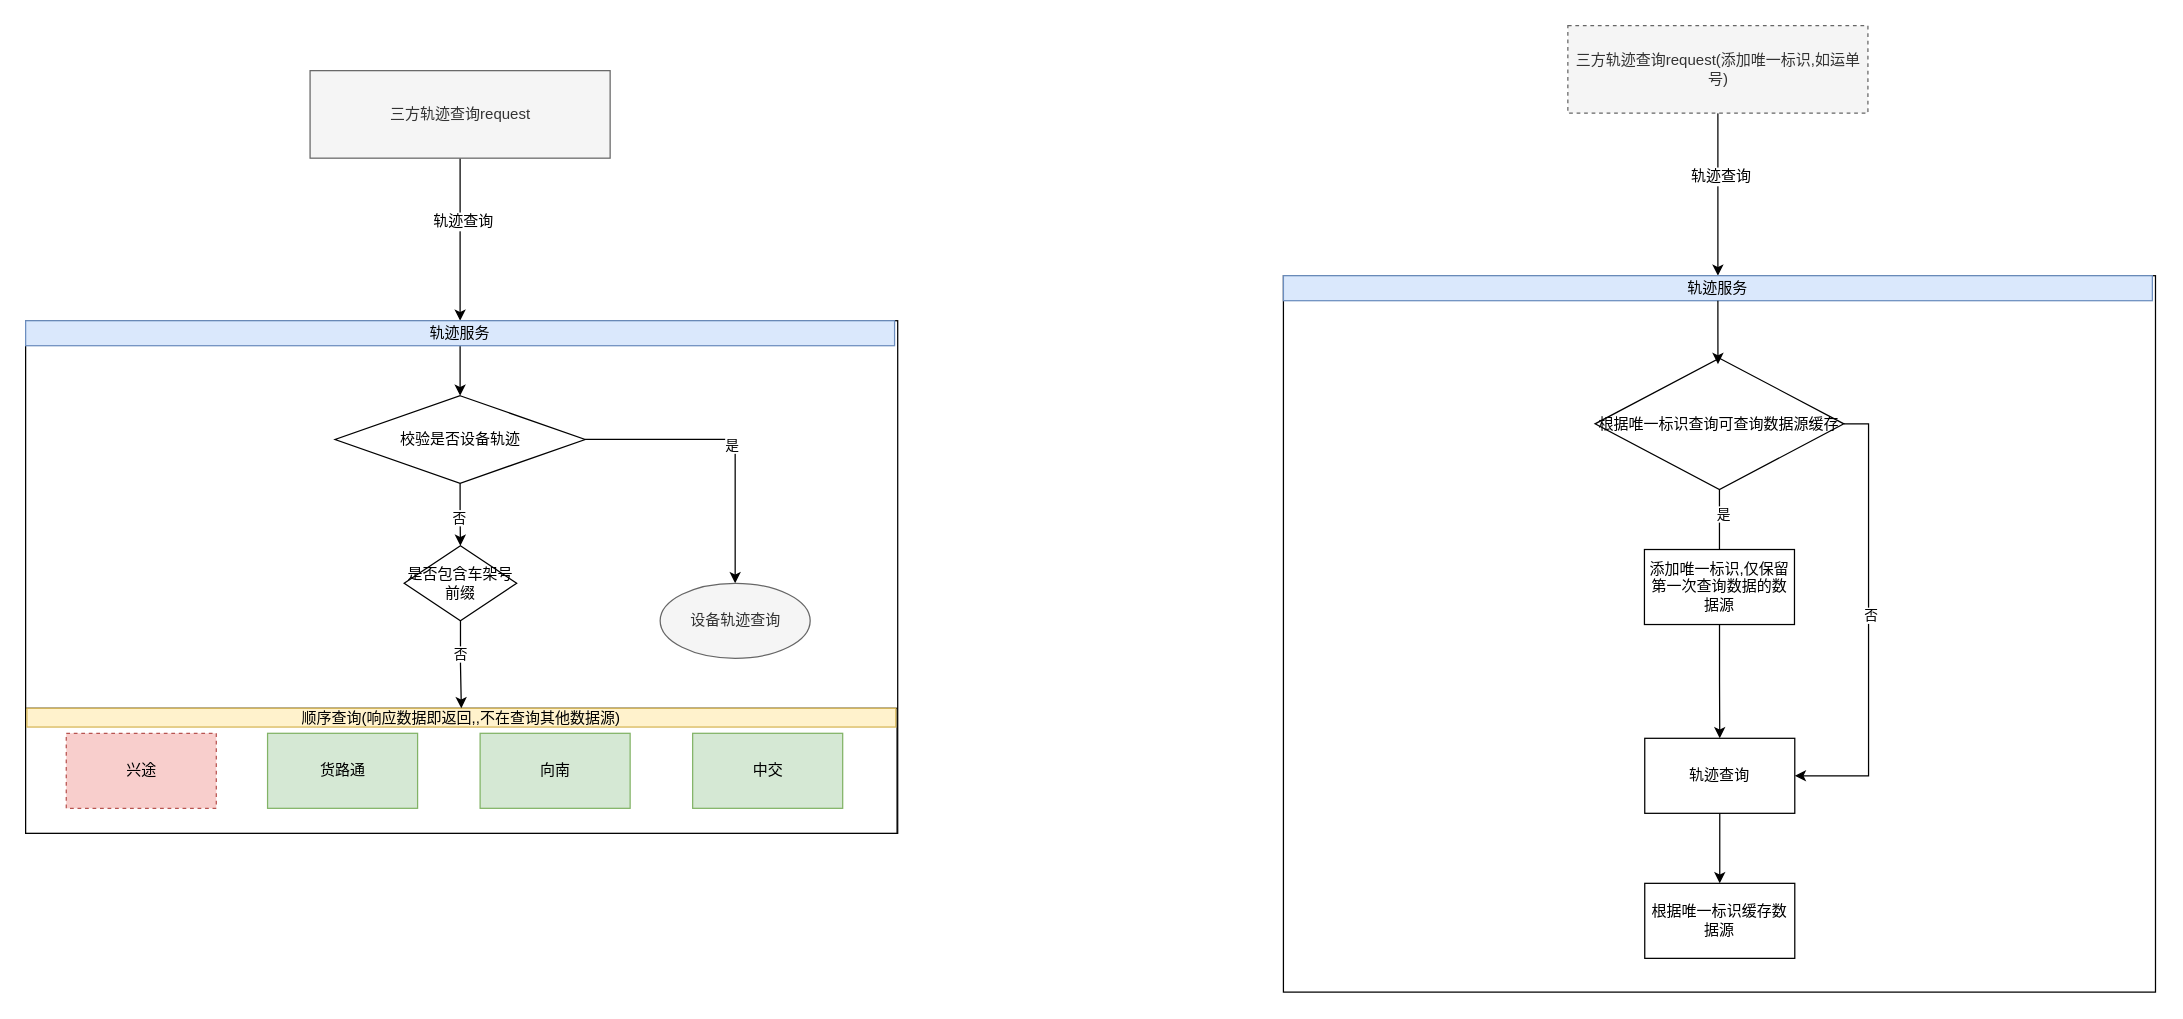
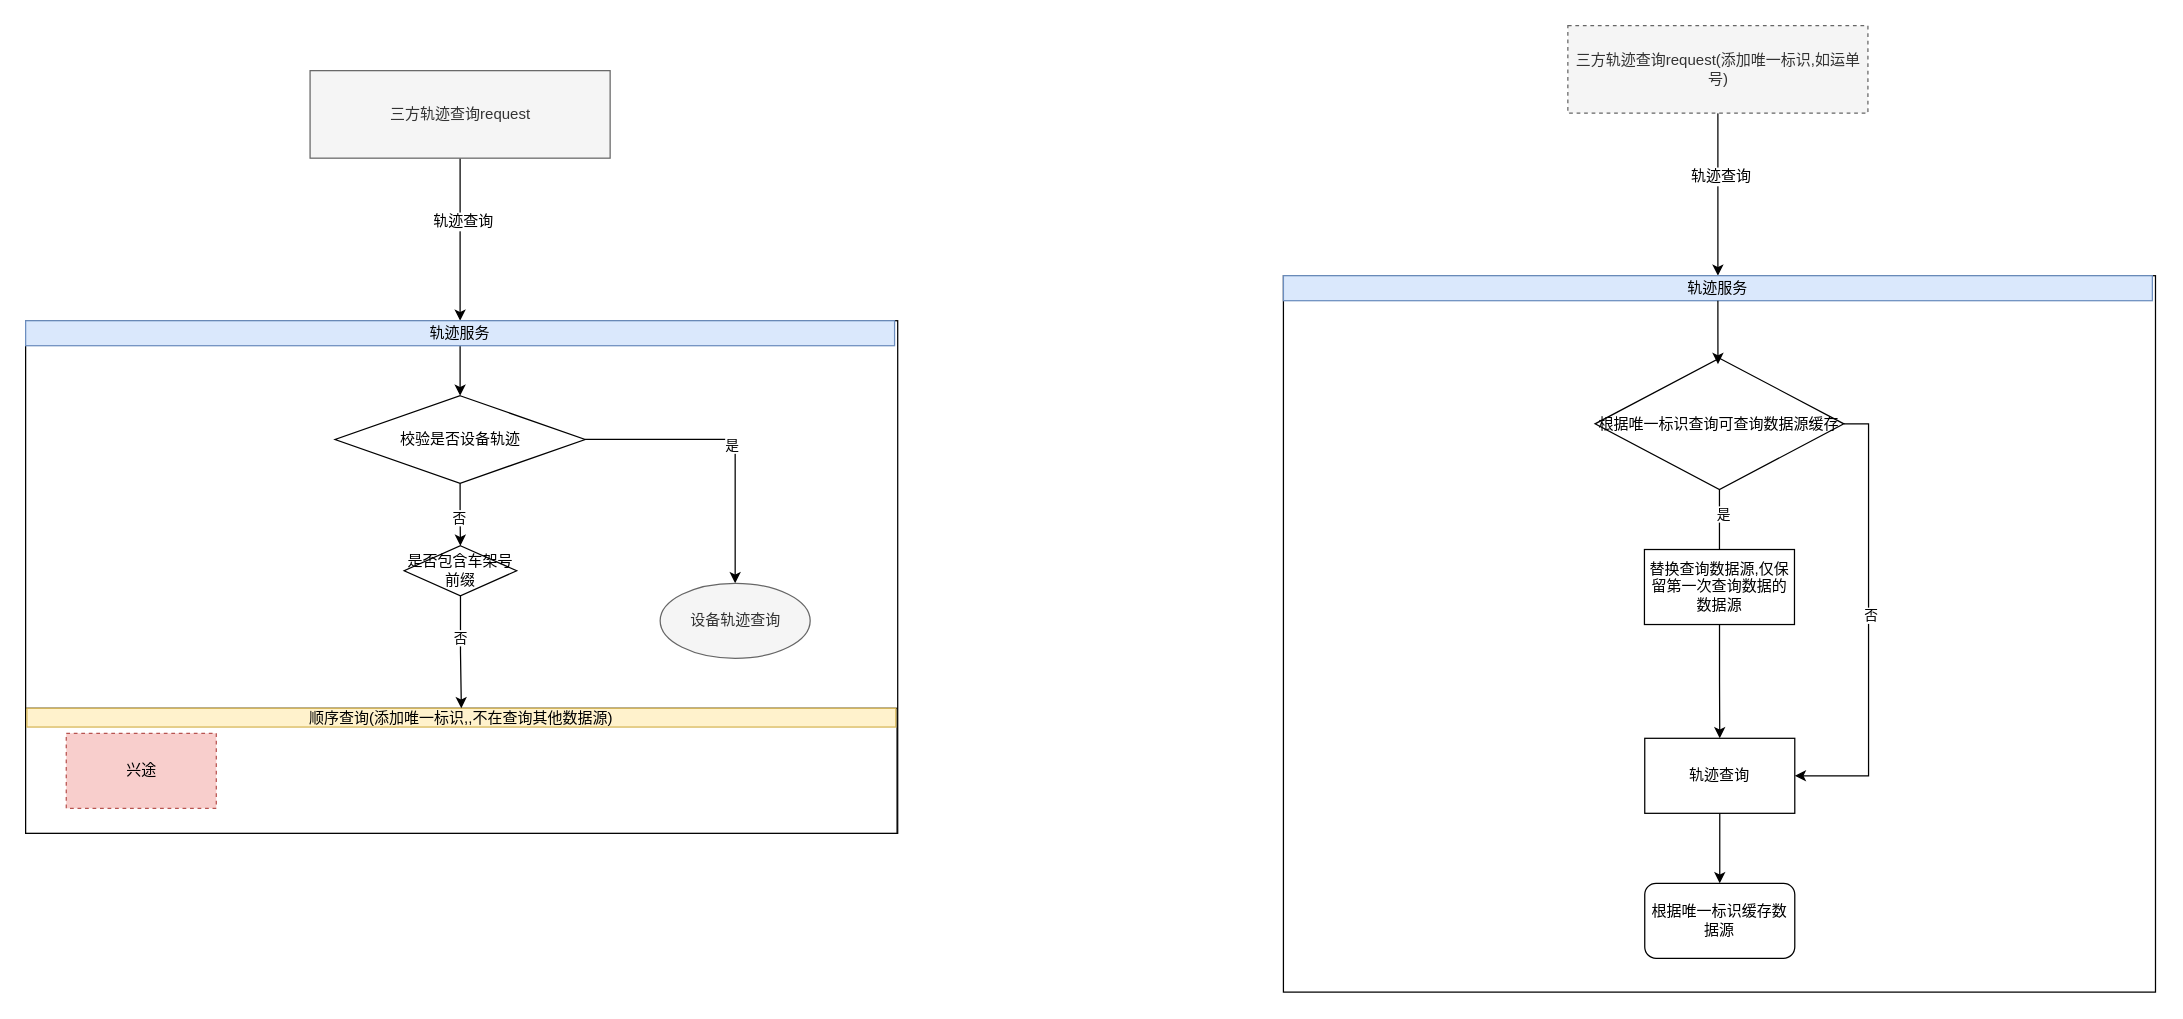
(460, 583) -> (460, 571)
(1719, 587) -> (1719, 587)
(461, 718) -> (461, 718)
(343, 771) -> none
(555, 771) -> none
(768, 771) -> none
(1719, 921) -> (1719, 921)
